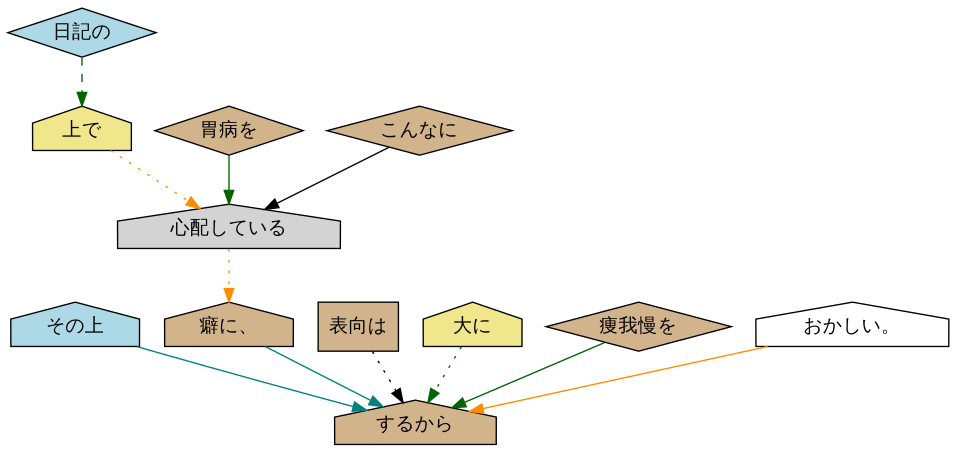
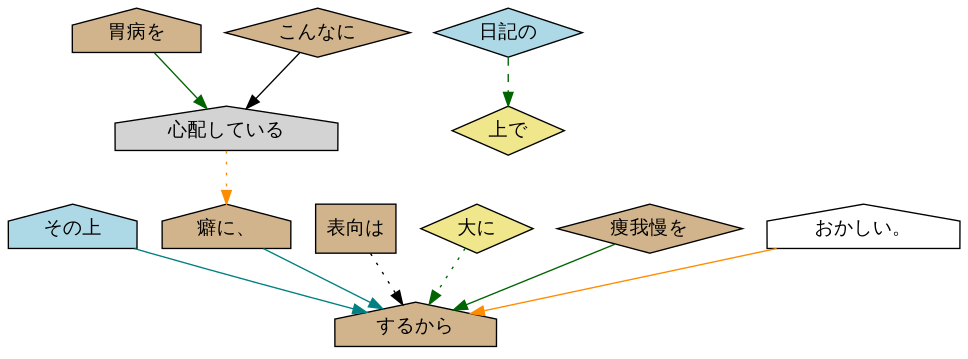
(82, 131) -> (508, 131)
(229, 131) -> (137, 33)
(149, 176) -> none
(473, 327) -> (477, 229)
